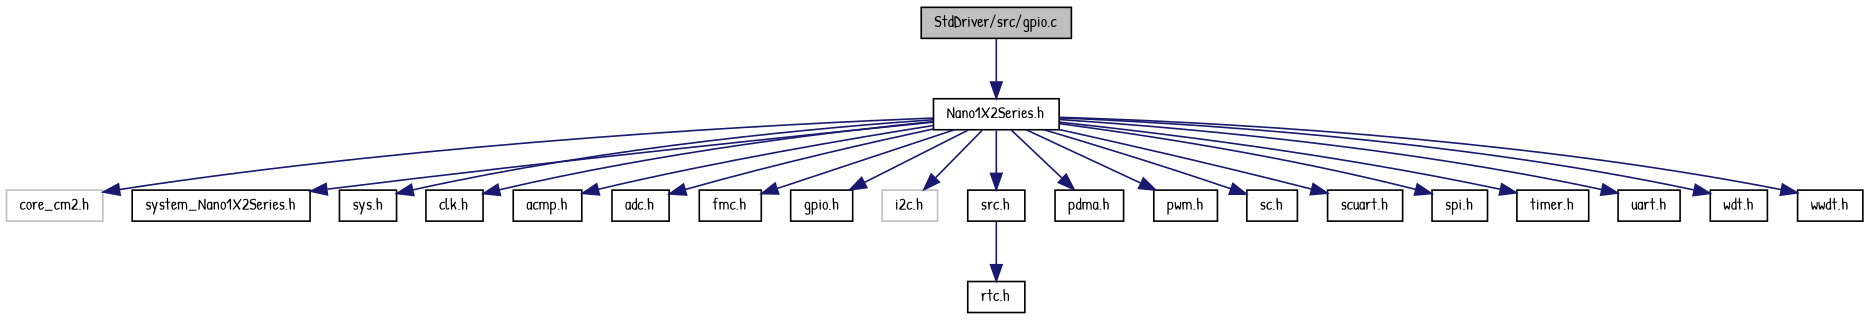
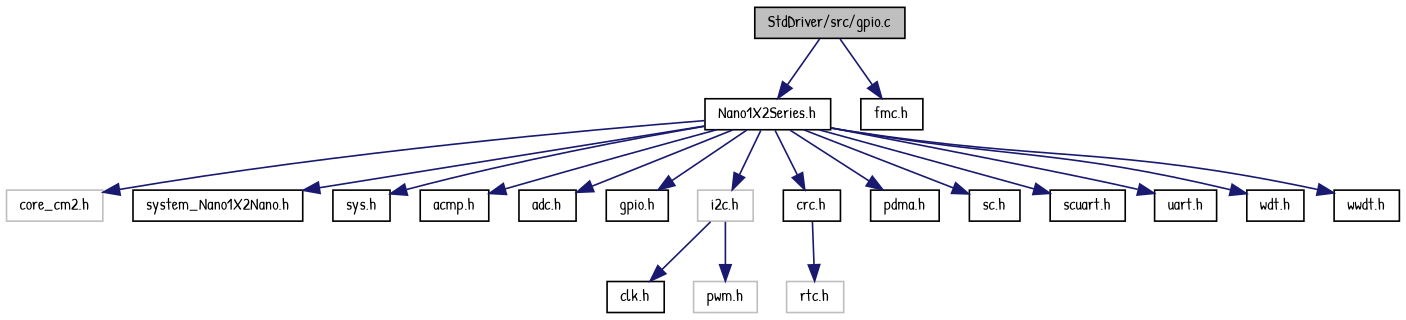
(1083, 156) -> (725, 243)
(866, 159) -> (856, 62)
(617, 165) -> (686, 246)
(221, 206) -> (218, 206)
(996, 206) -> (812, 206)
(1186, 206) -> (725, 297)
(1460, 206) -> none
(1553, 206) -> none
(996, 297) -> (815, 297)
